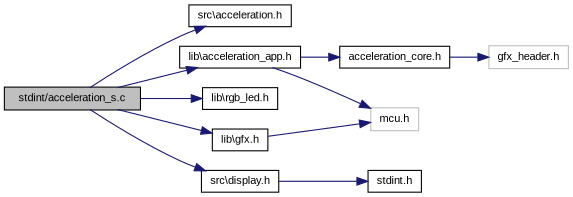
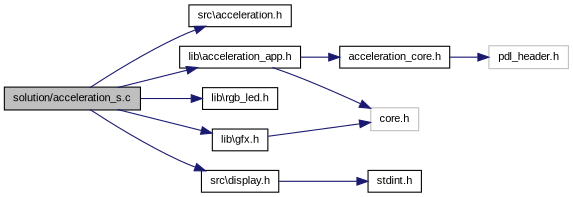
(529, 57) -> (529, 57)
(72, 99) -> (72, 99)
(395, 119) -> (395, 119)
